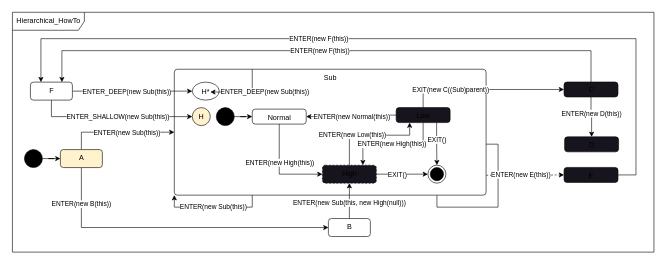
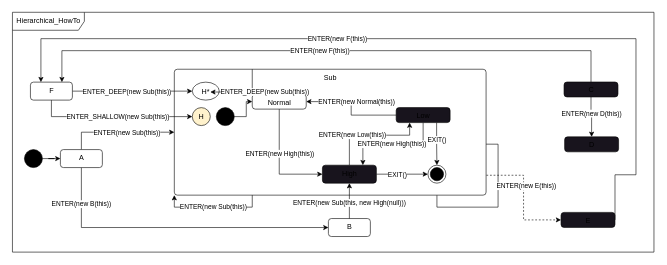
(490, 90) -> none
(279, 117) -> (279, 102)
(81, 159) -> (81, 159)
(350, 174) -> (350, 174)
(591, 175) -> (588, 220)
